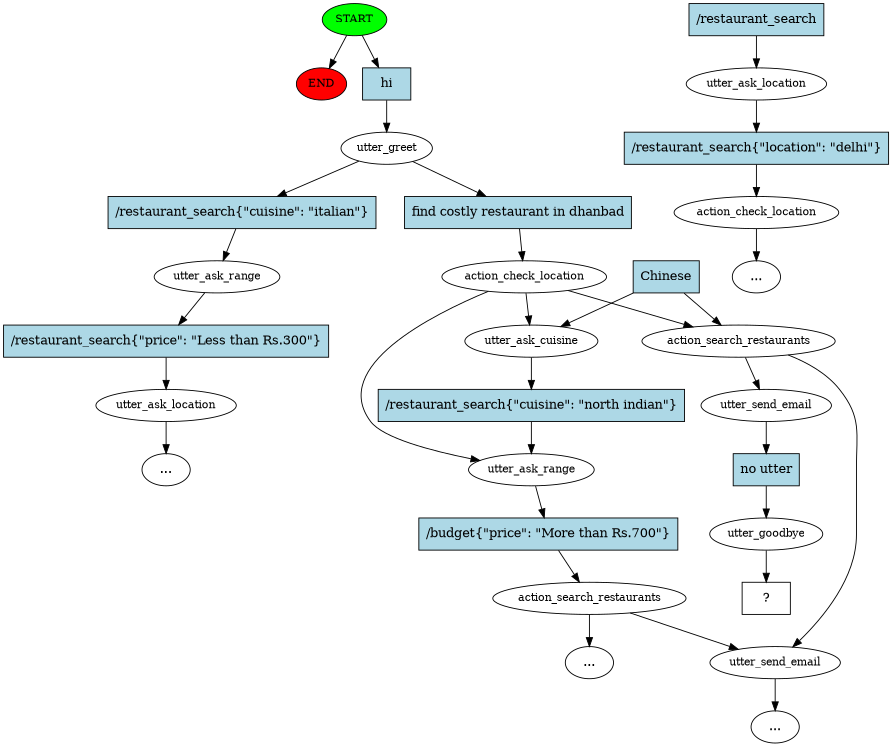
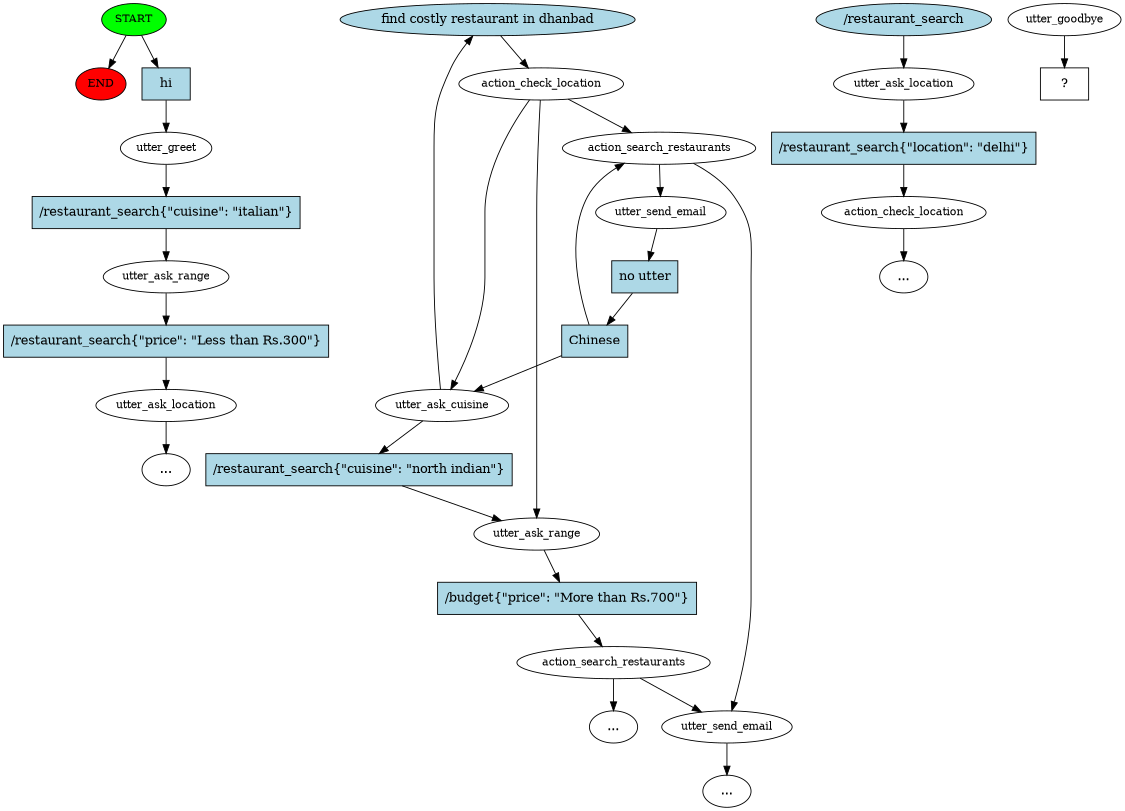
(756, 20) -> (904, 20)
(445, 177) -> (434, 213)
(518, 213) -> (488, 20)
(766, 498) -> (623, 305)
